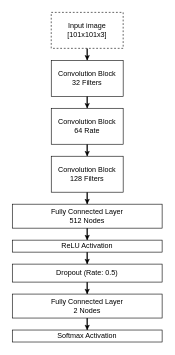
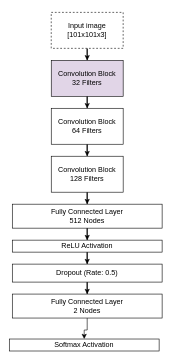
(87, 78) -> (87, 78)
(87, 126) -> (87, 126)
(87, 336) -> (84, 345)
